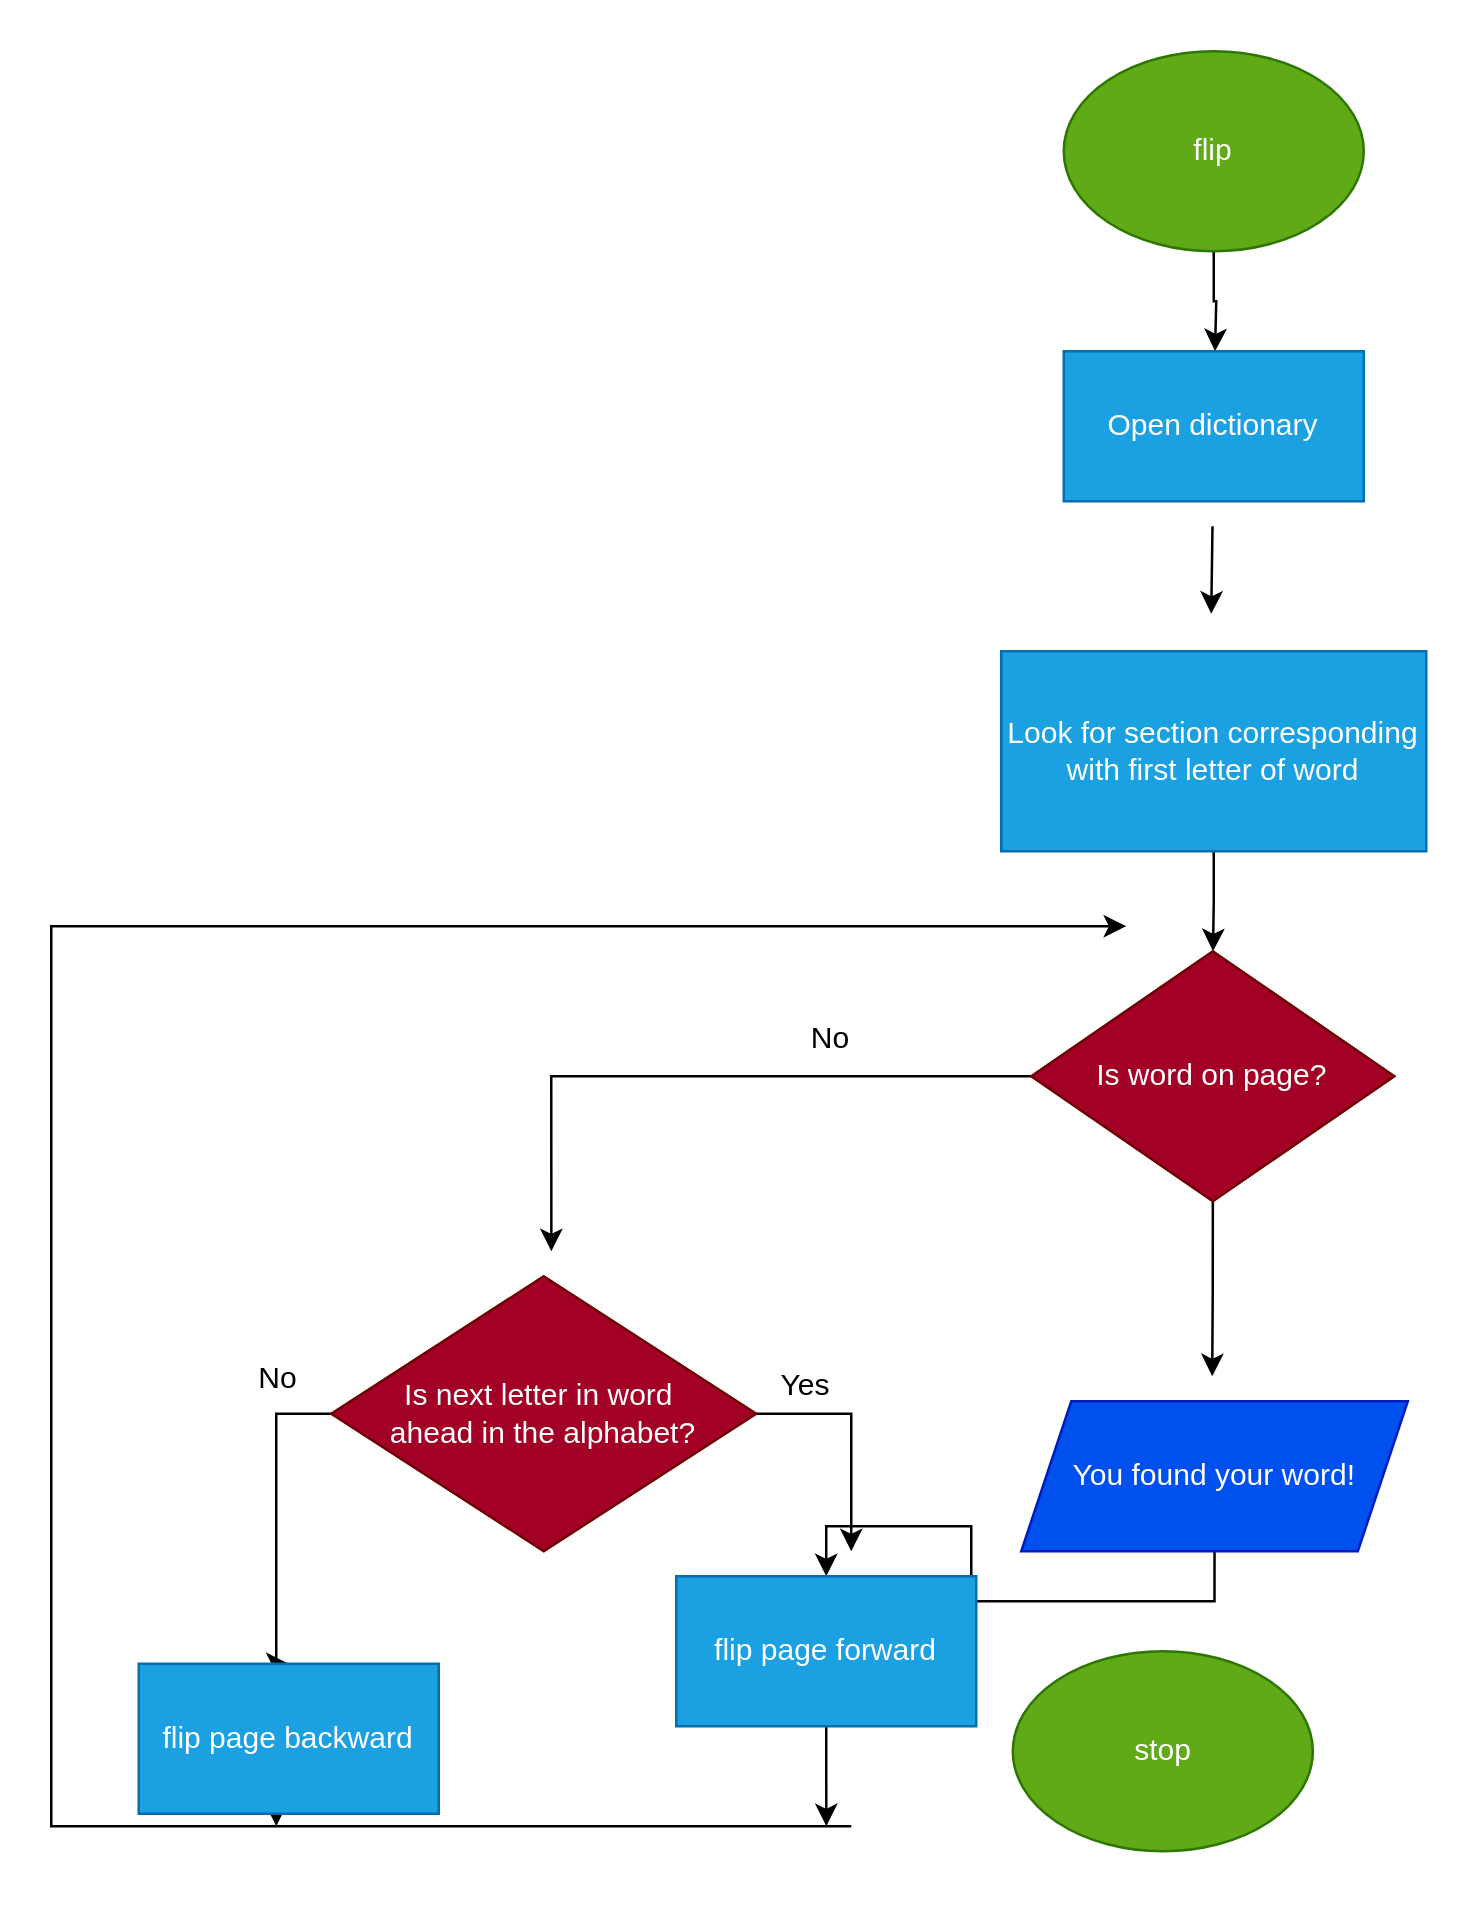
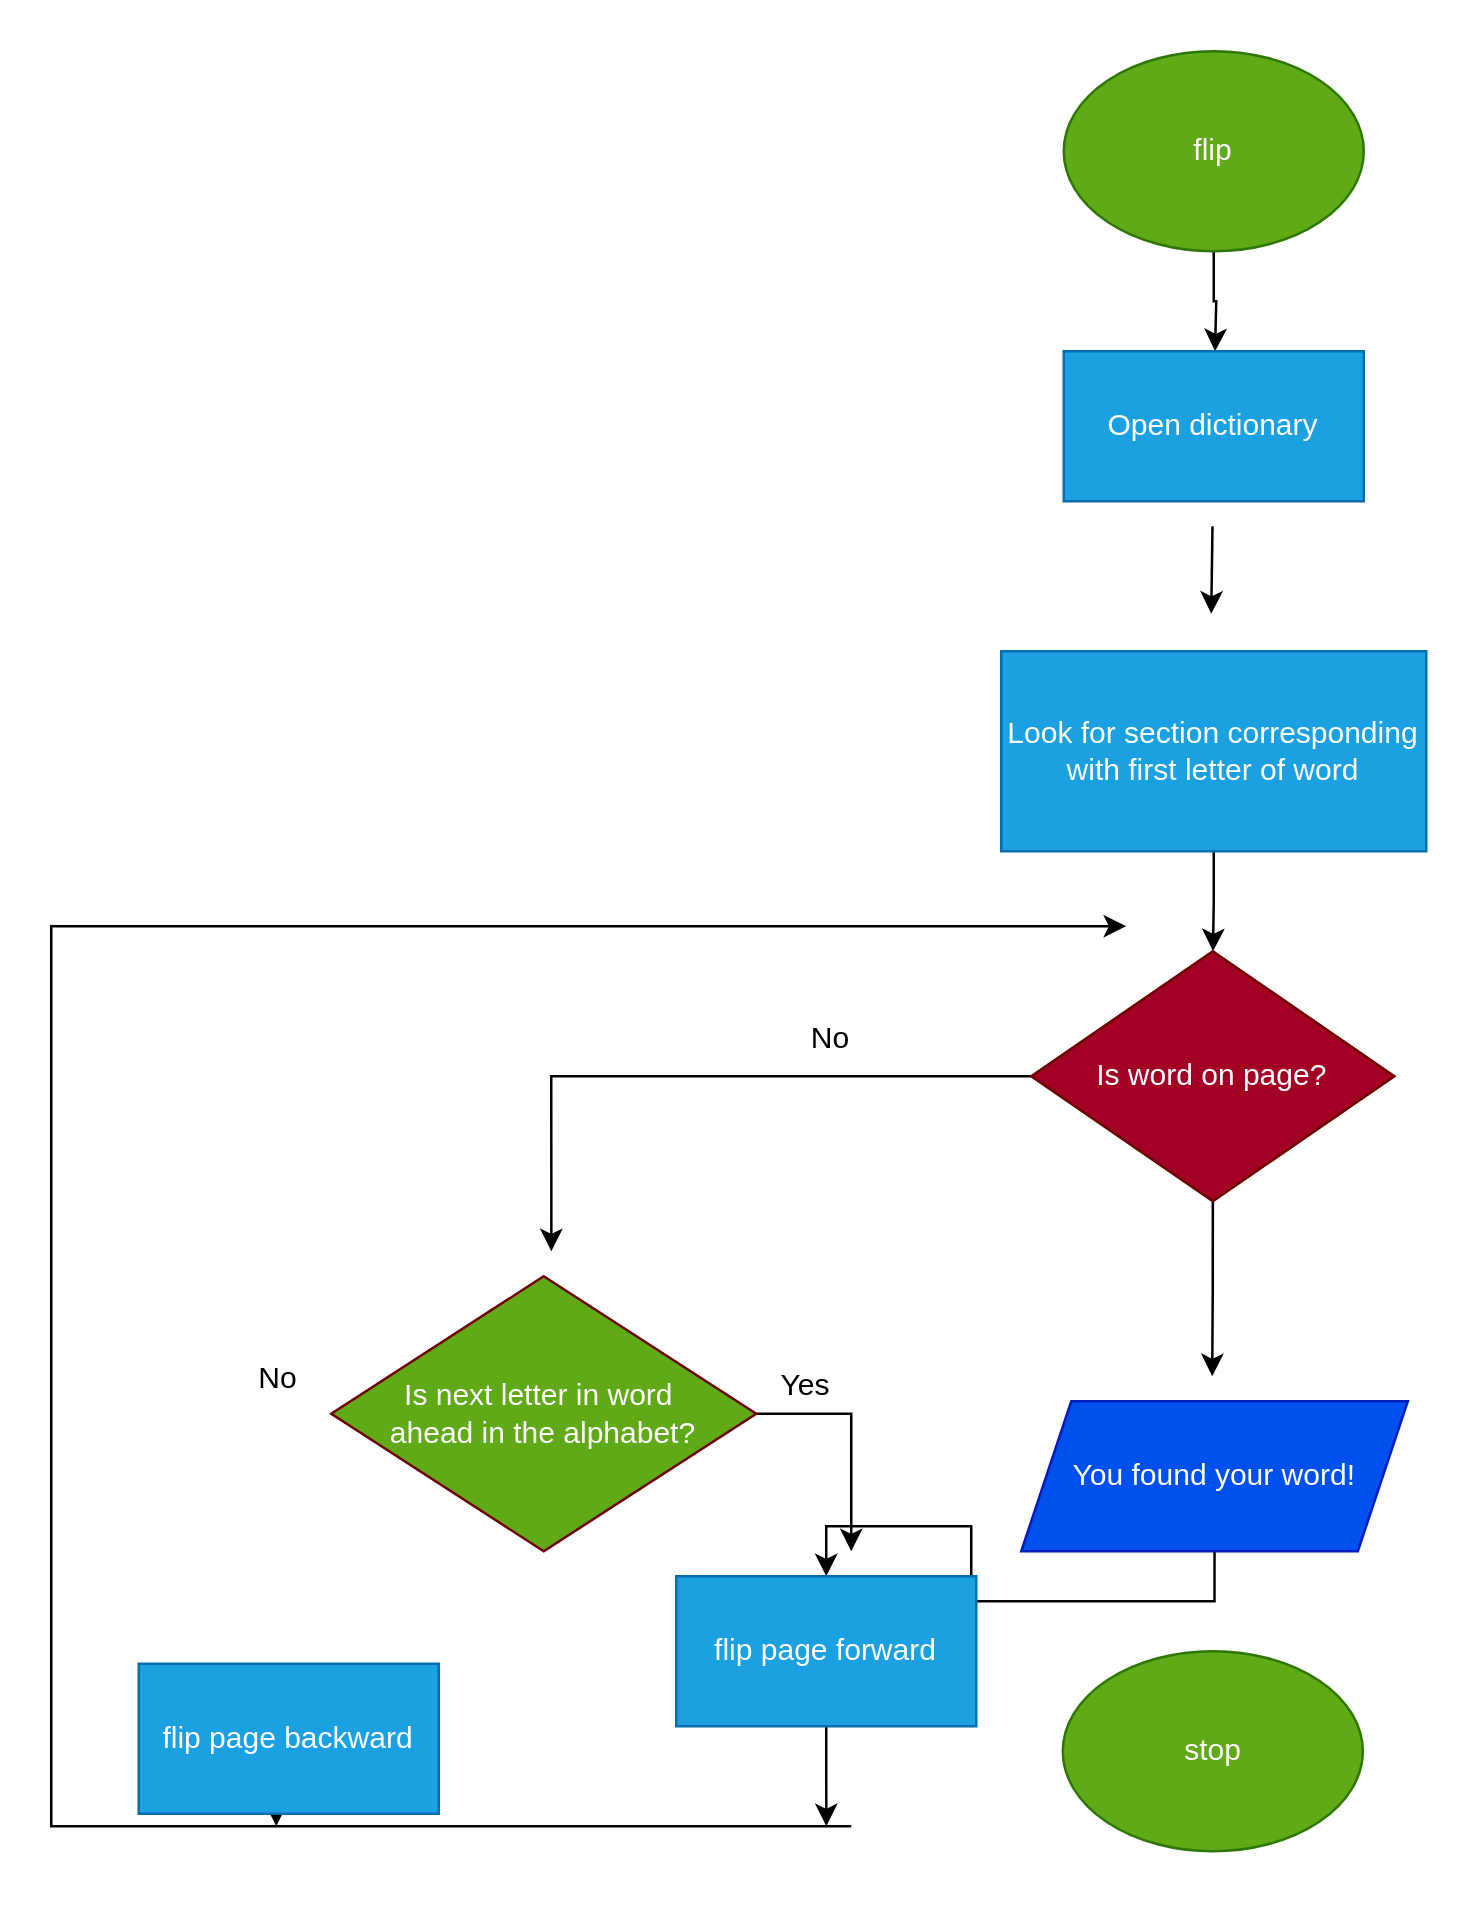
(544, 1414) -> (544, 1414)
(276, 1511) -> none
(1163, 1751) -> (1213, 1751)
